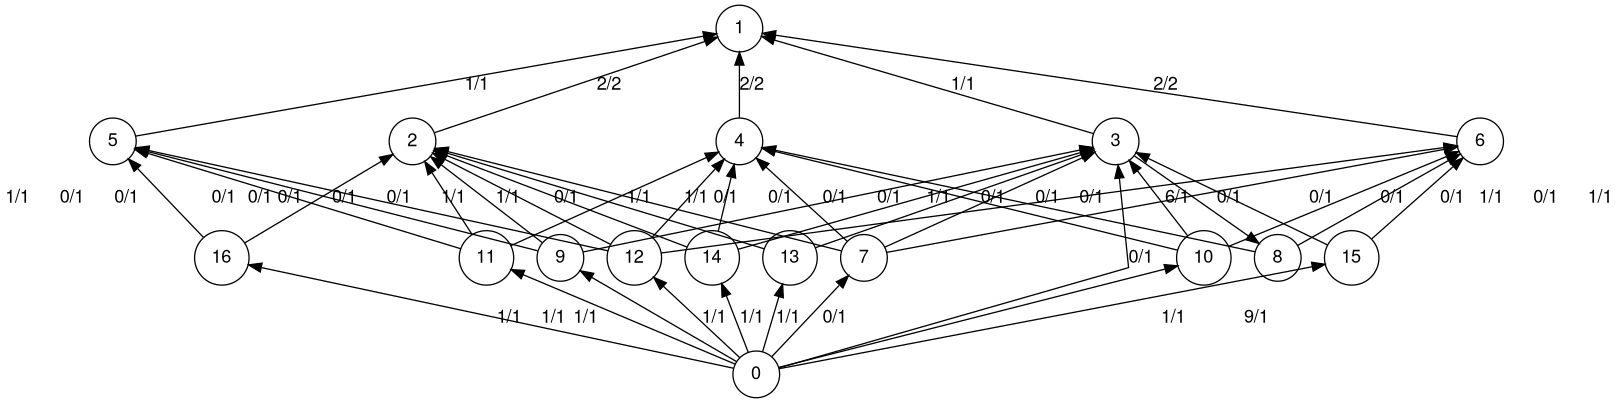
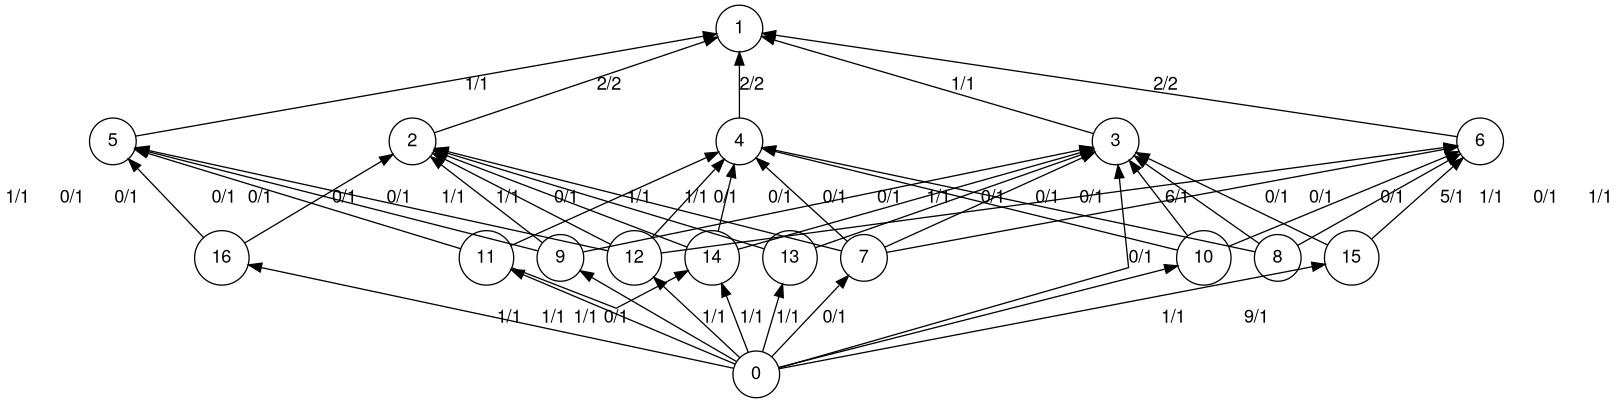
(1452, 198) -> (1452, 198)
(452, 204) -> (621, 306)
(1203, 204) -> (1202, 204)
